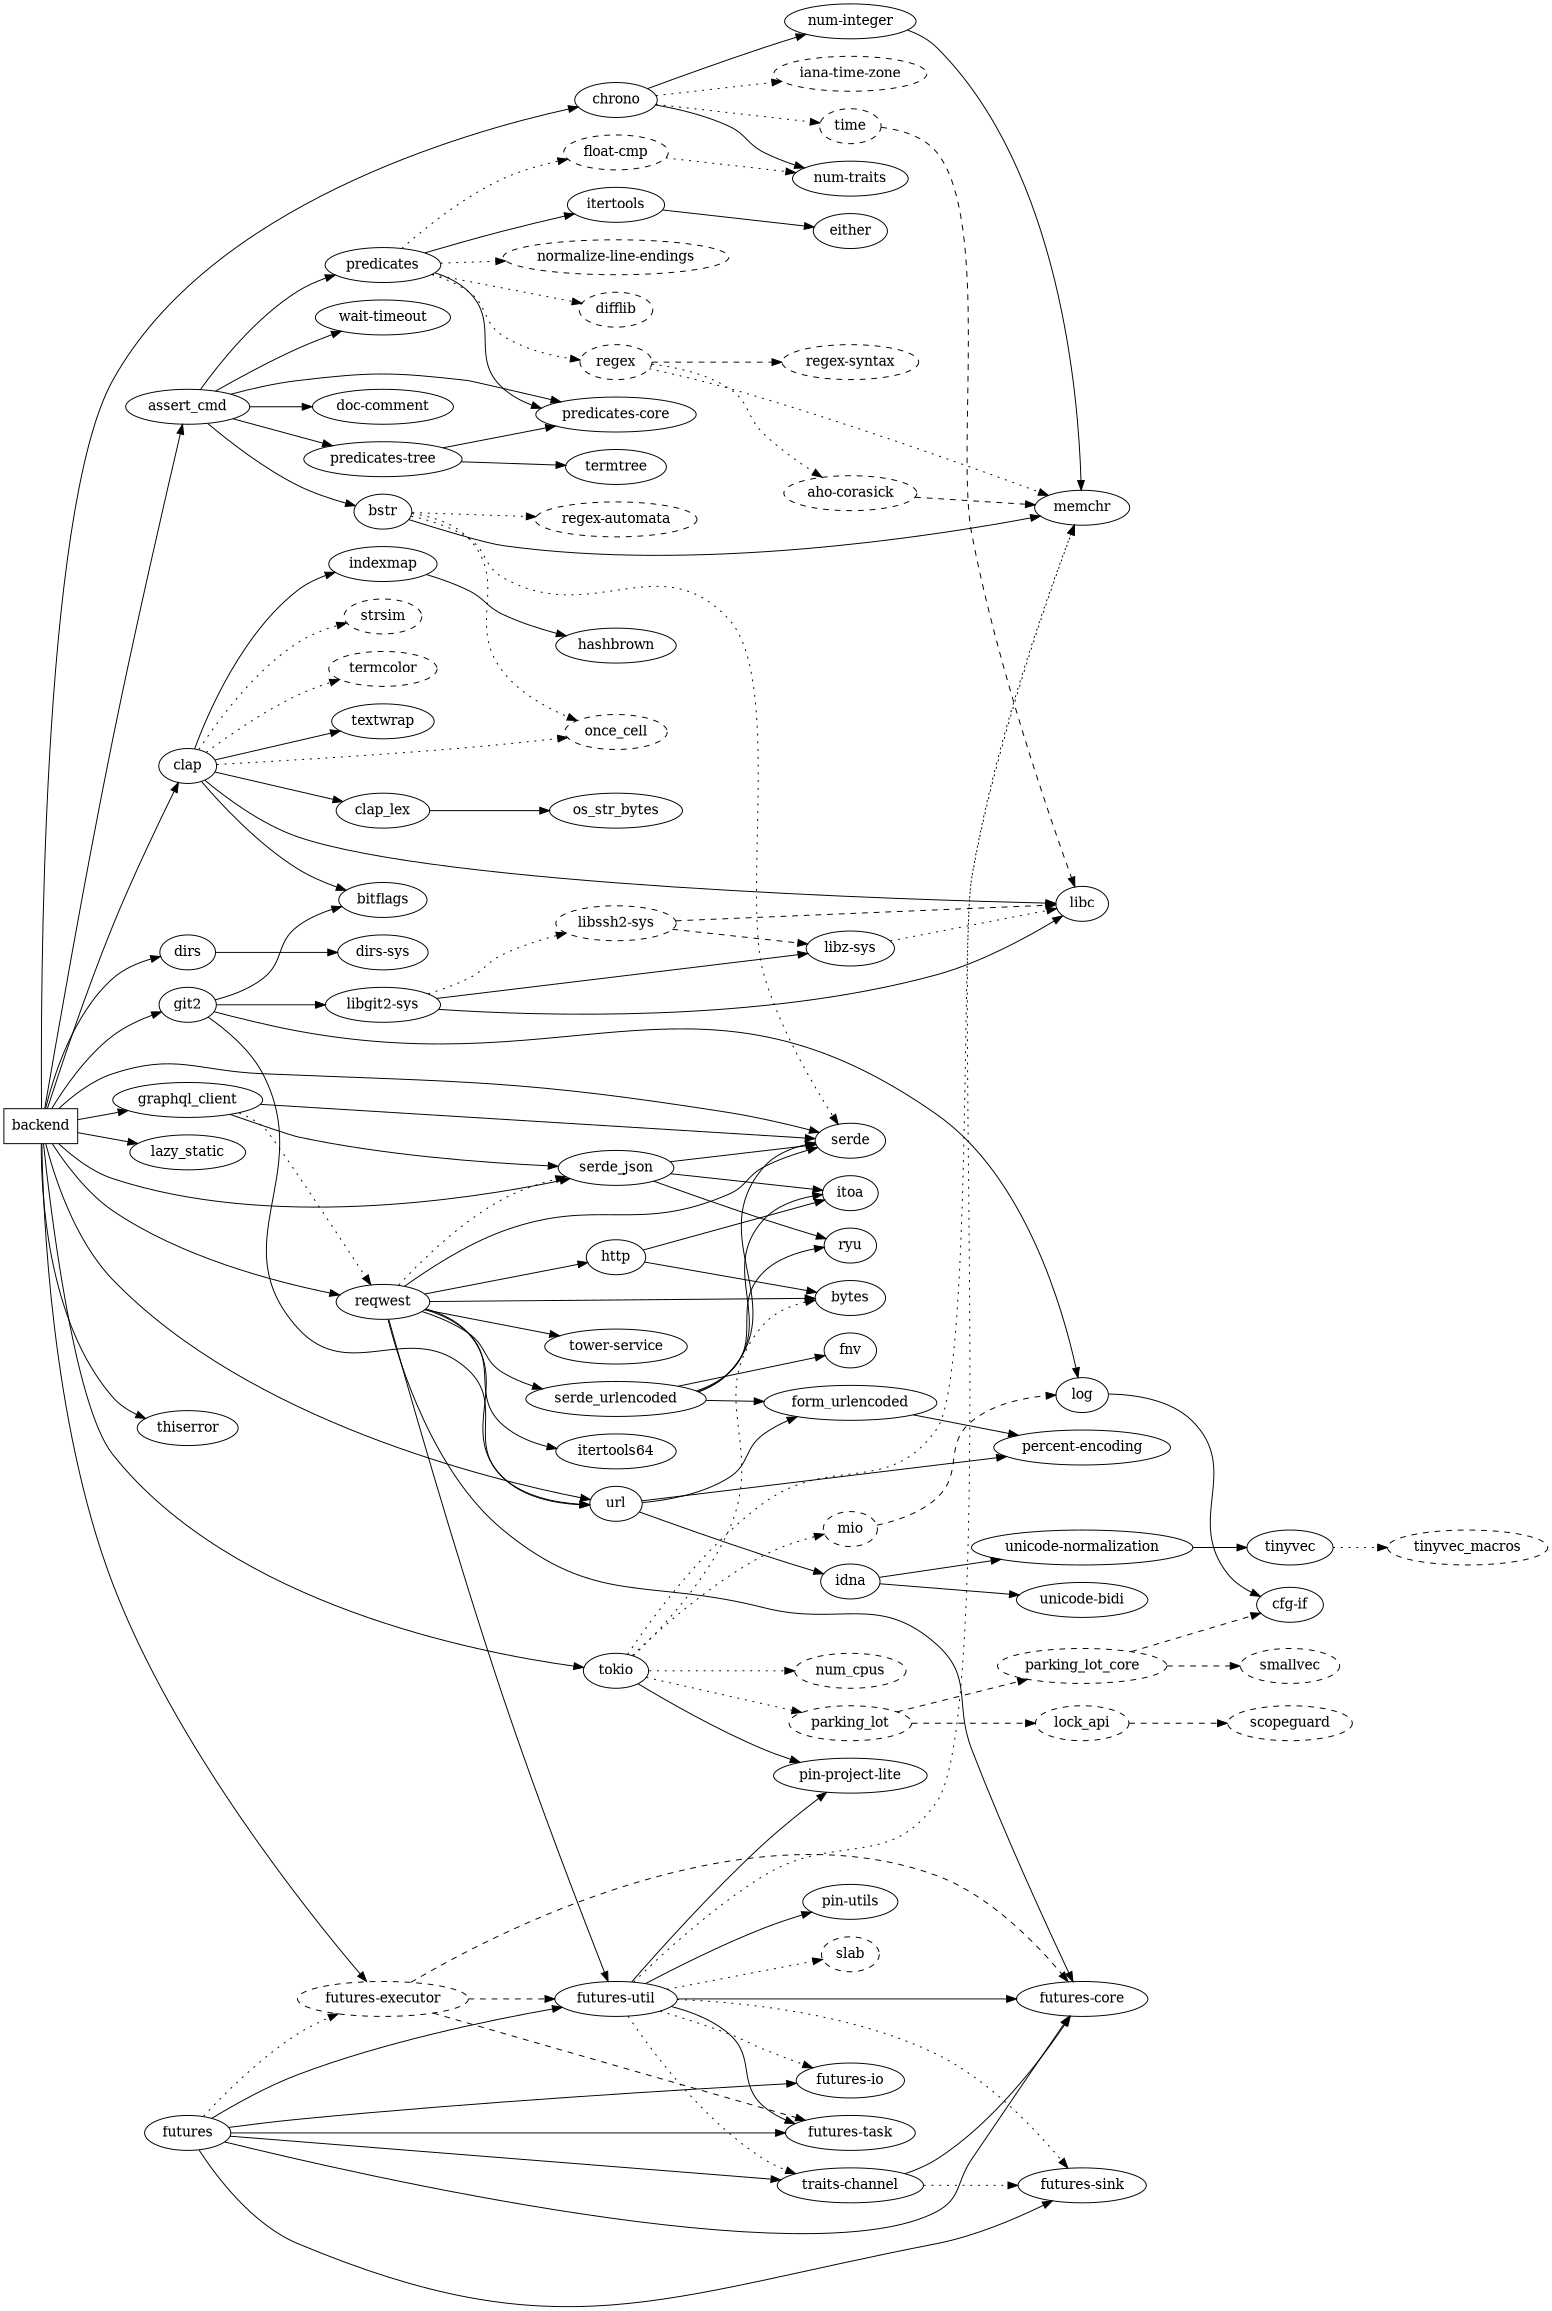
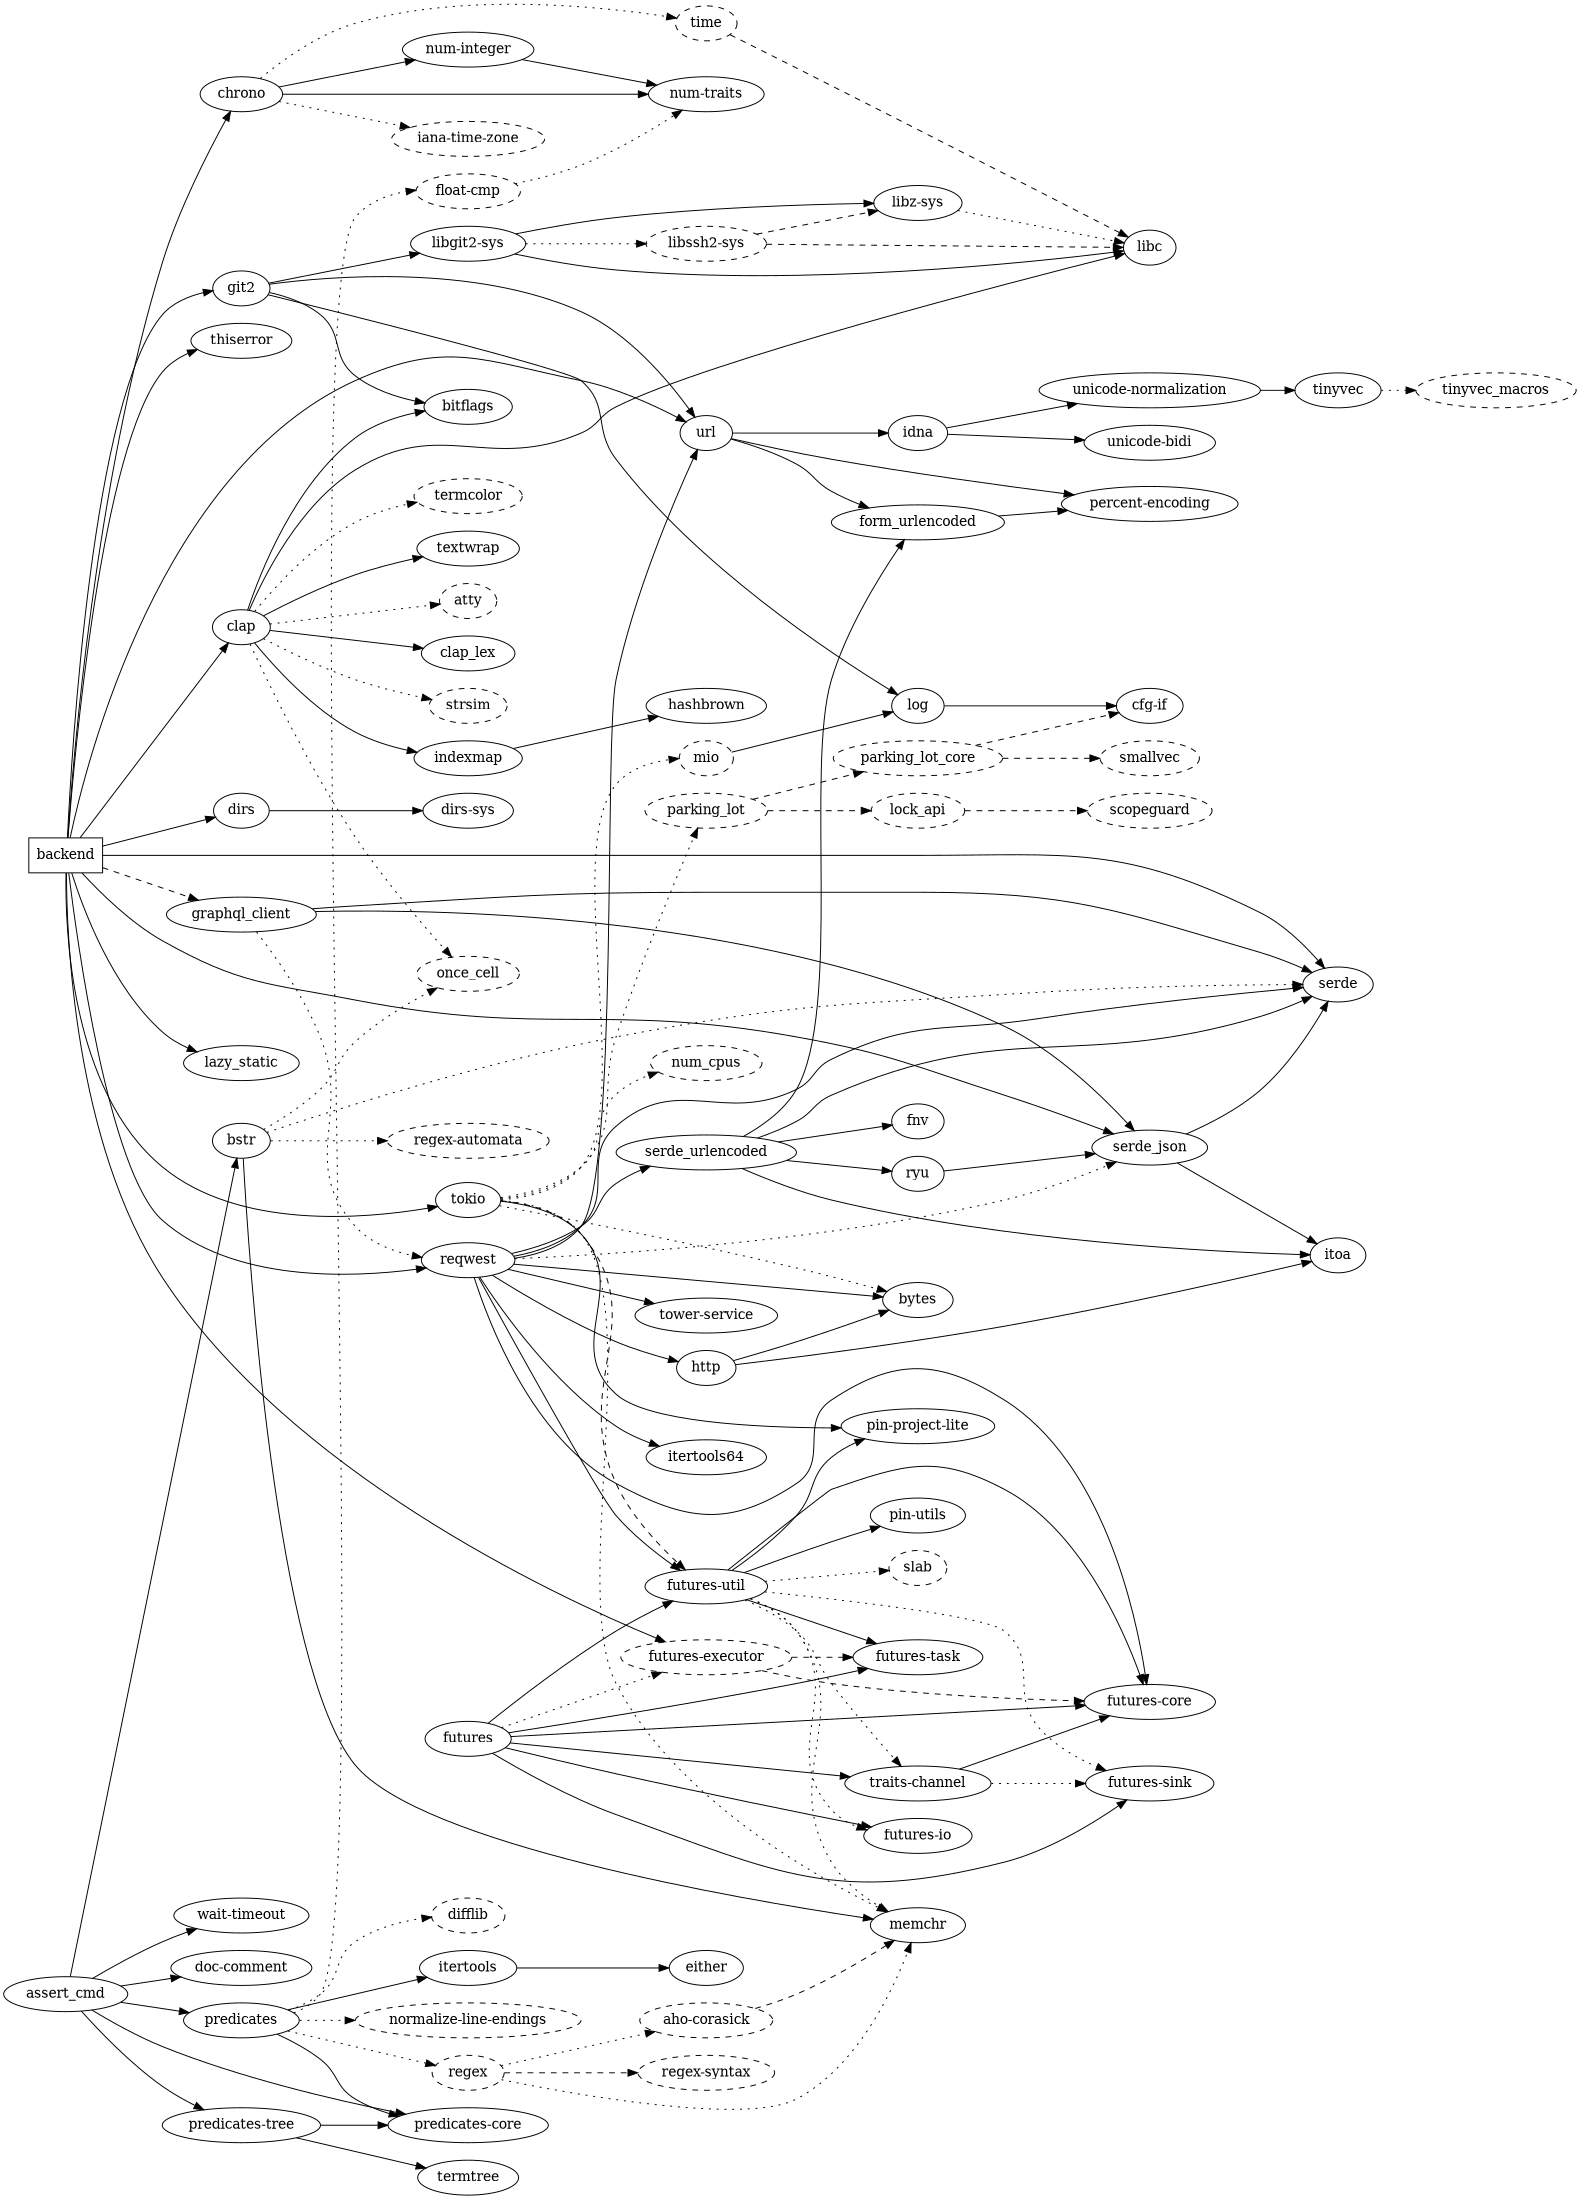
(1041, 234) -> (584, 71)
none -> (468, 601)
(107, 770) -> none
(616, 811) -> none
(98, 1116) -> (146, 882)
(735, 1210) -> (1015, 1163)
(955, 1453) -> (808, 733)
(507, 1999) -> (612, 1318)
